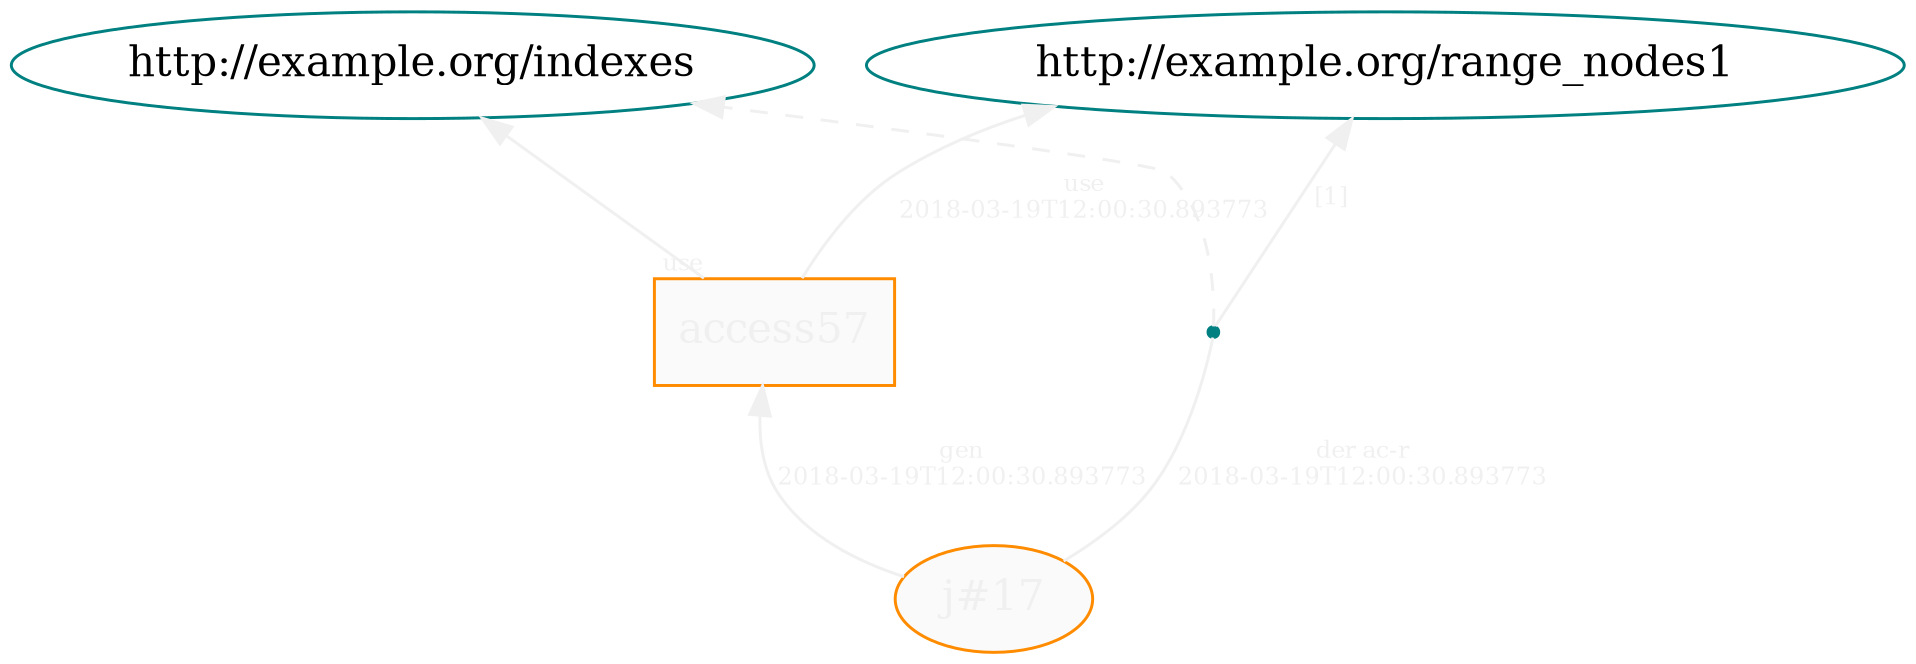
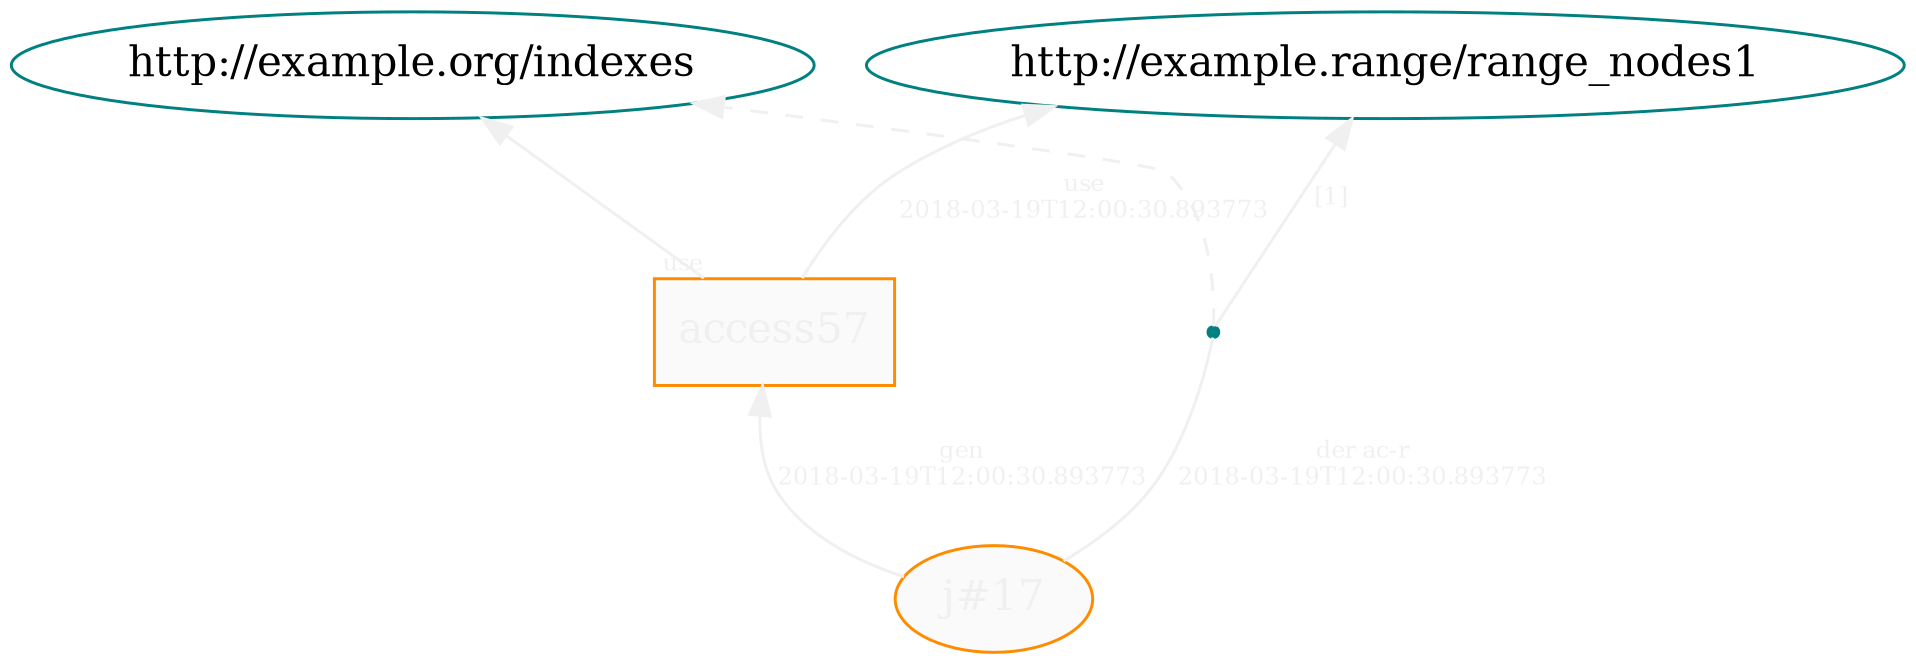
(1385, 65) -> (1385, 65)
